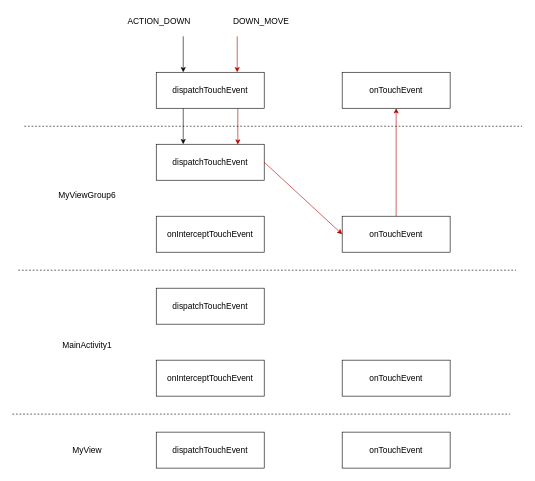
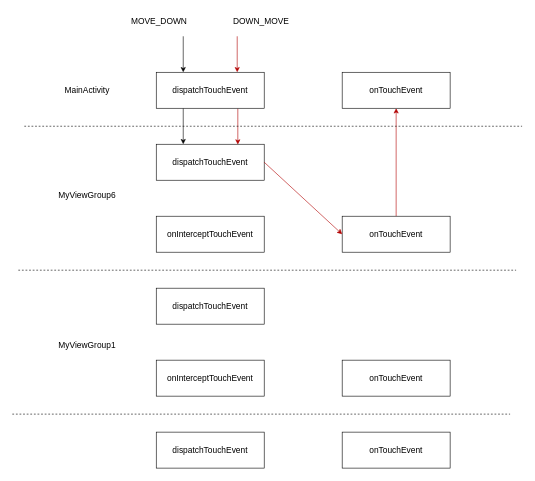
(159, 21) -> (159, 21)
none -> (87, 90)
(87, 345) -> (87, 345)
(87, 450) -> none
